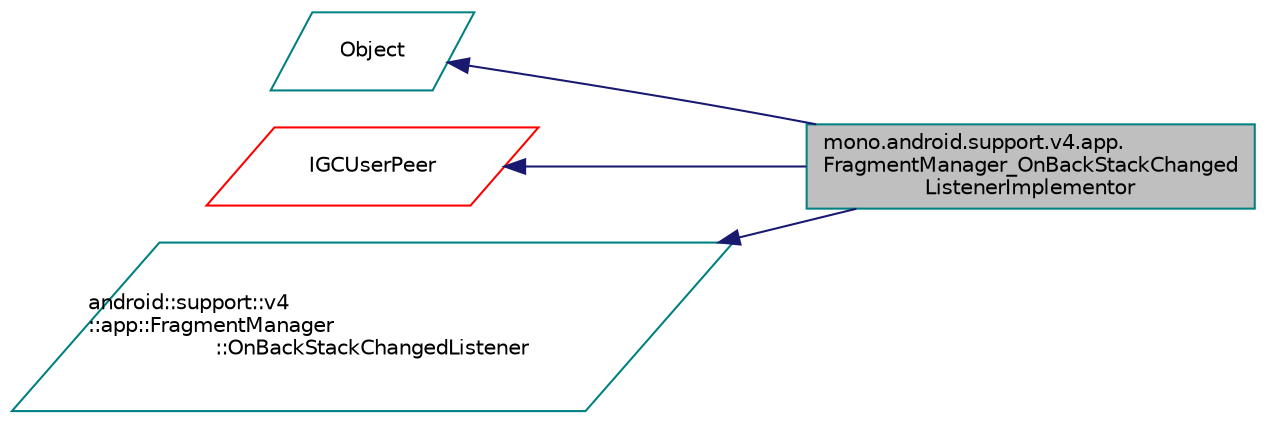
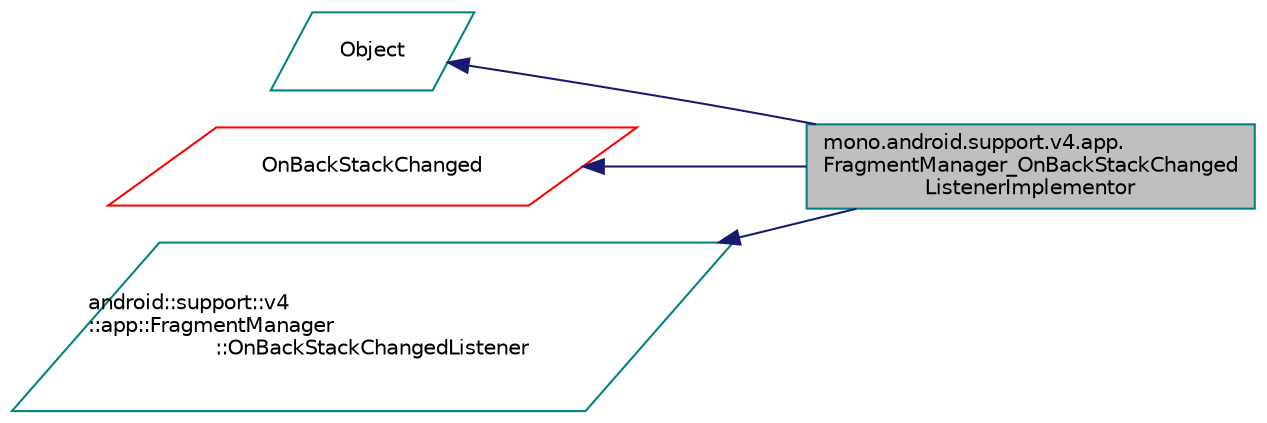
(372, 166) -> (372, 166)
